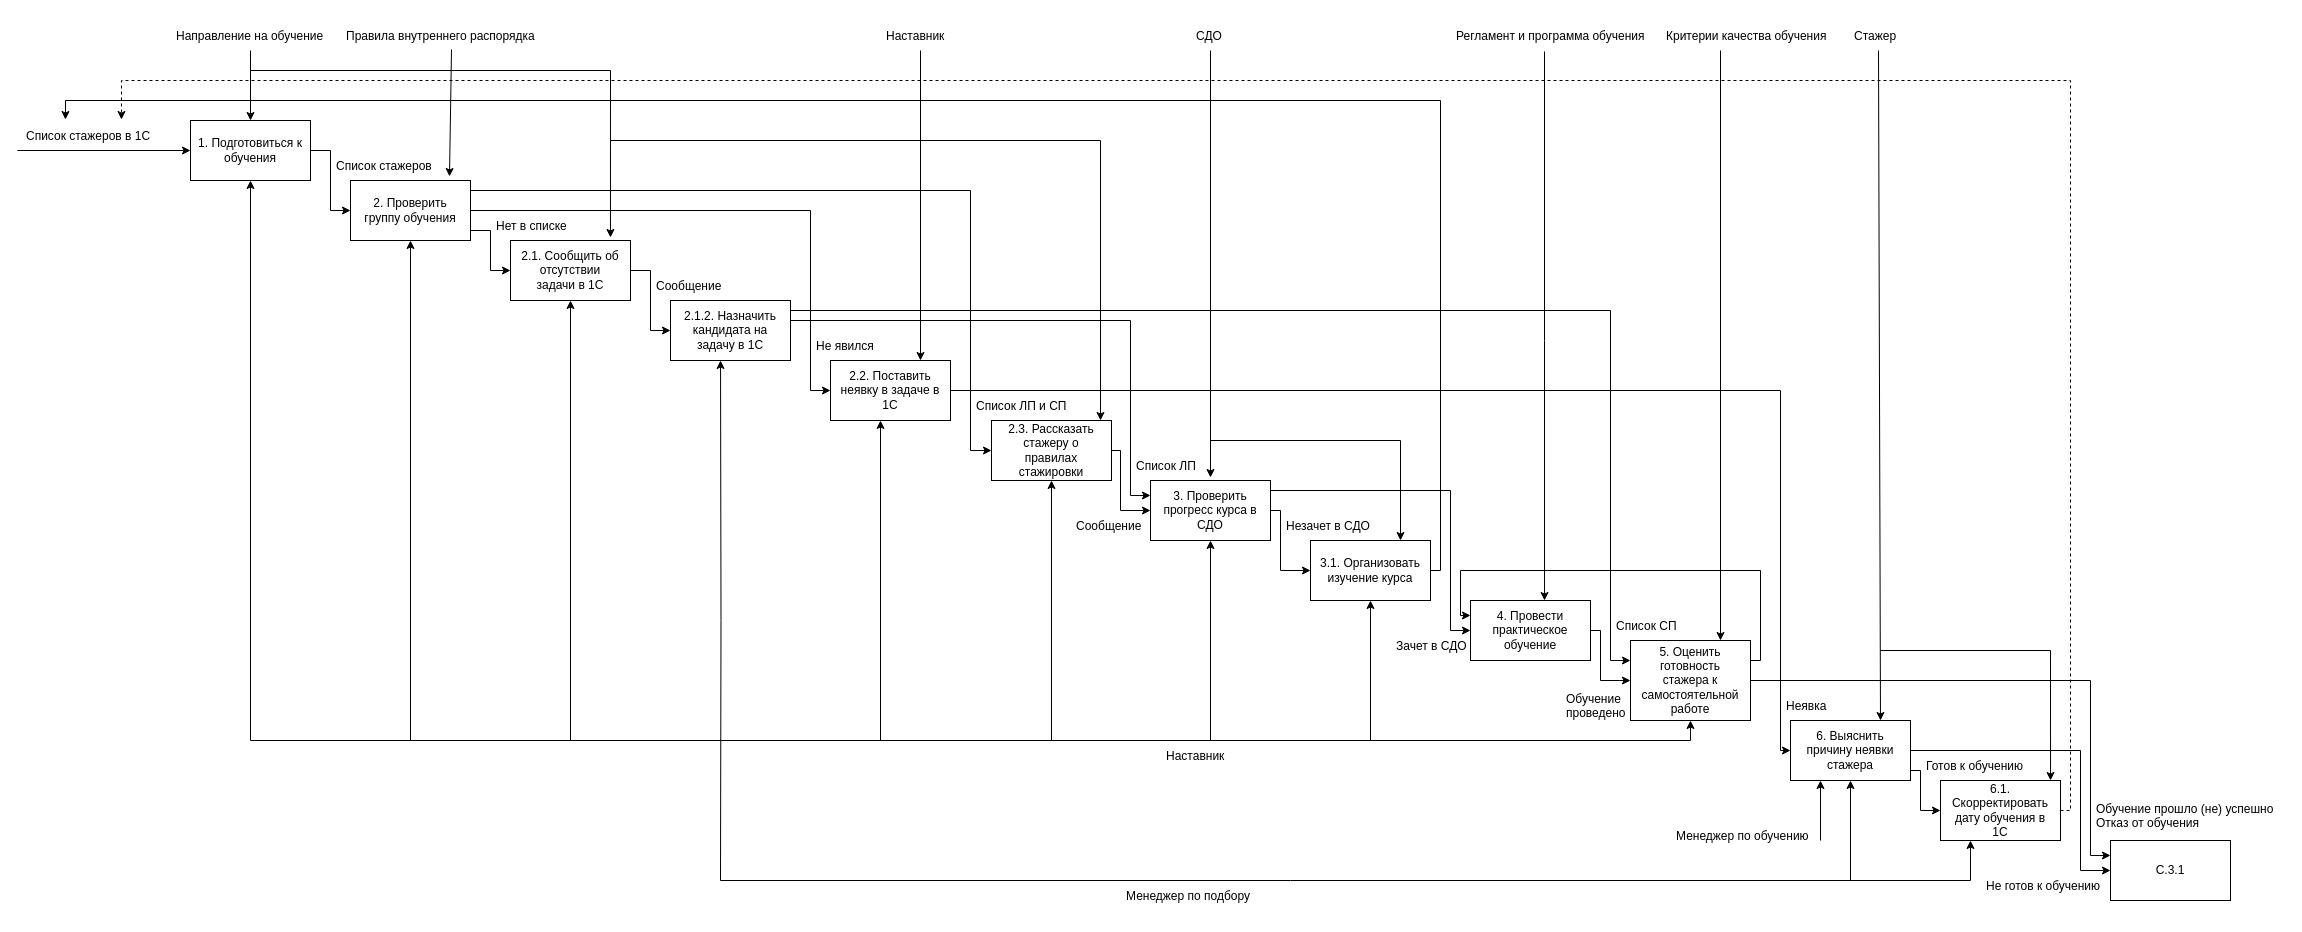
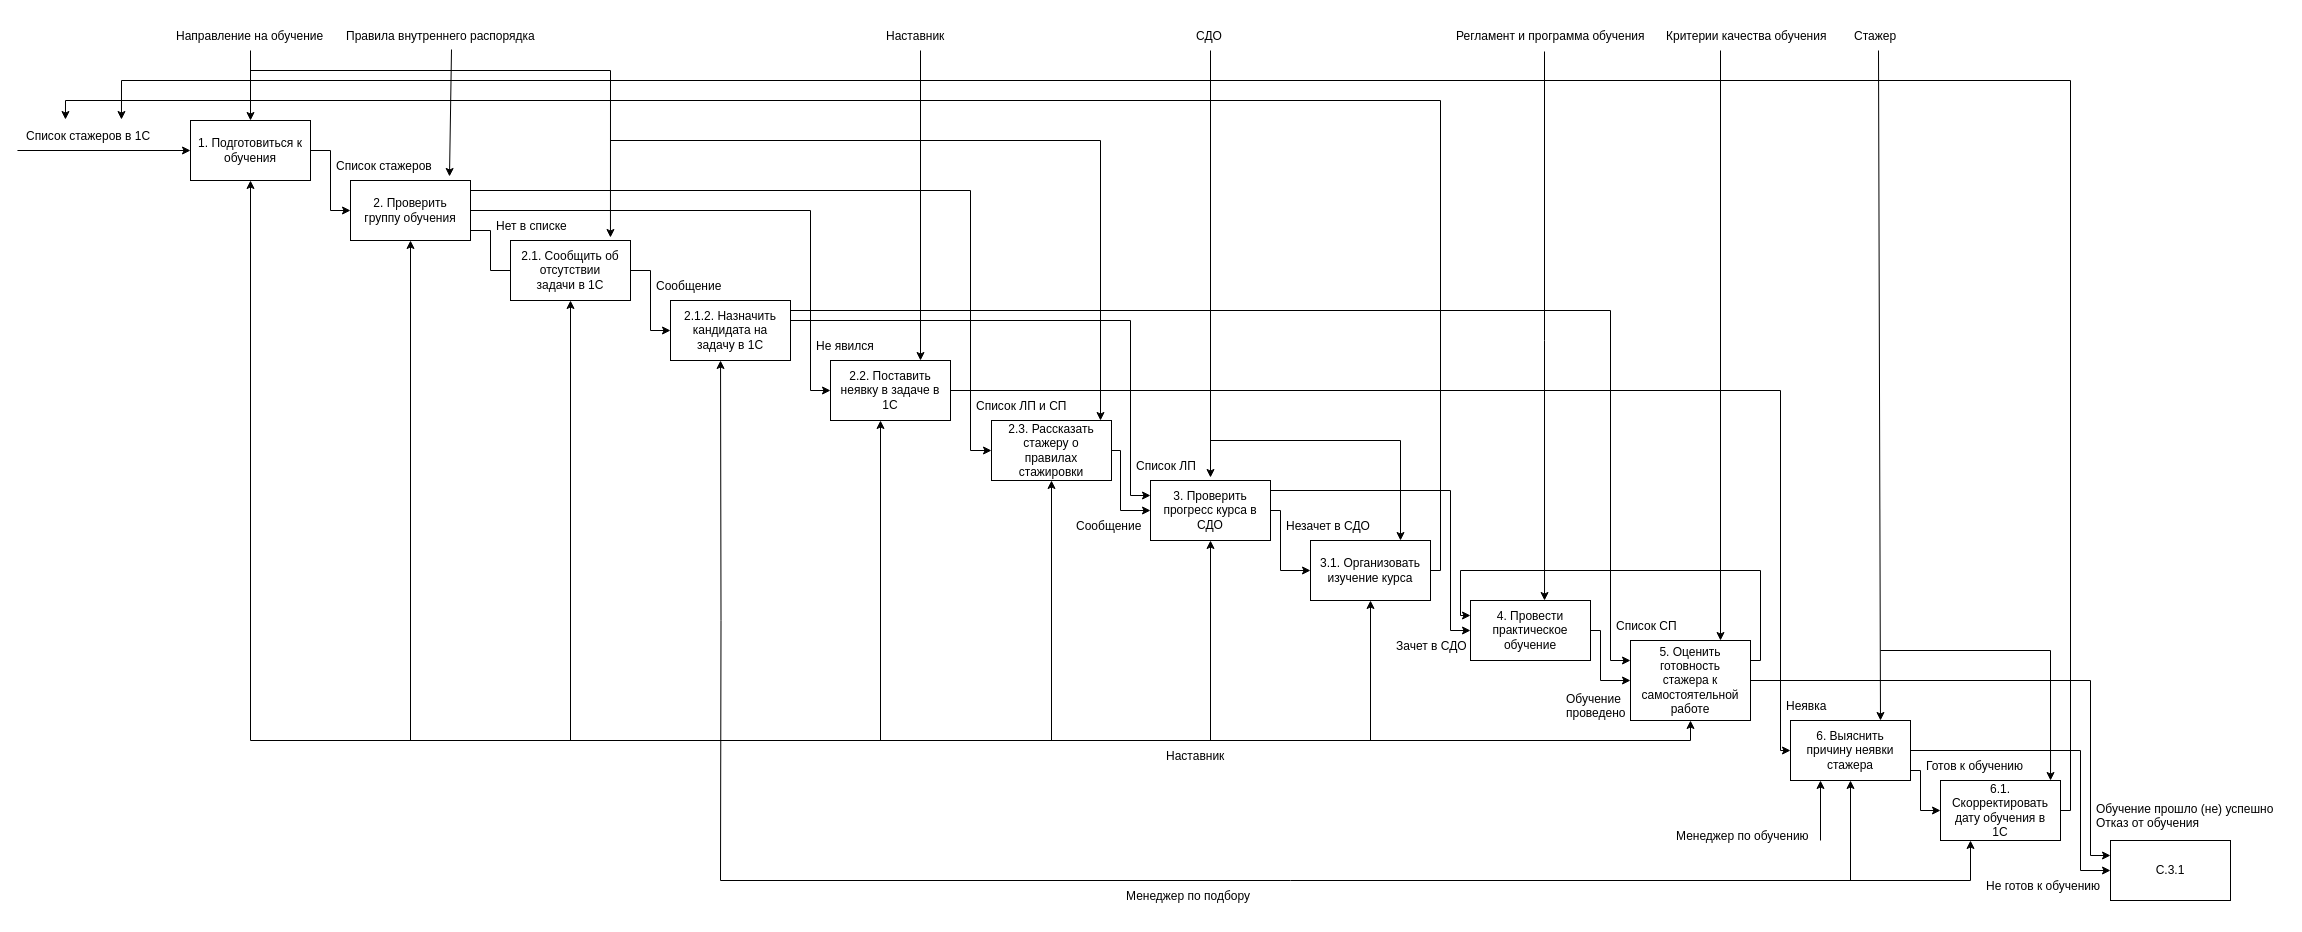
(1452, 81) -> (1452, 81)
(502, 271) -> (505, 271)
